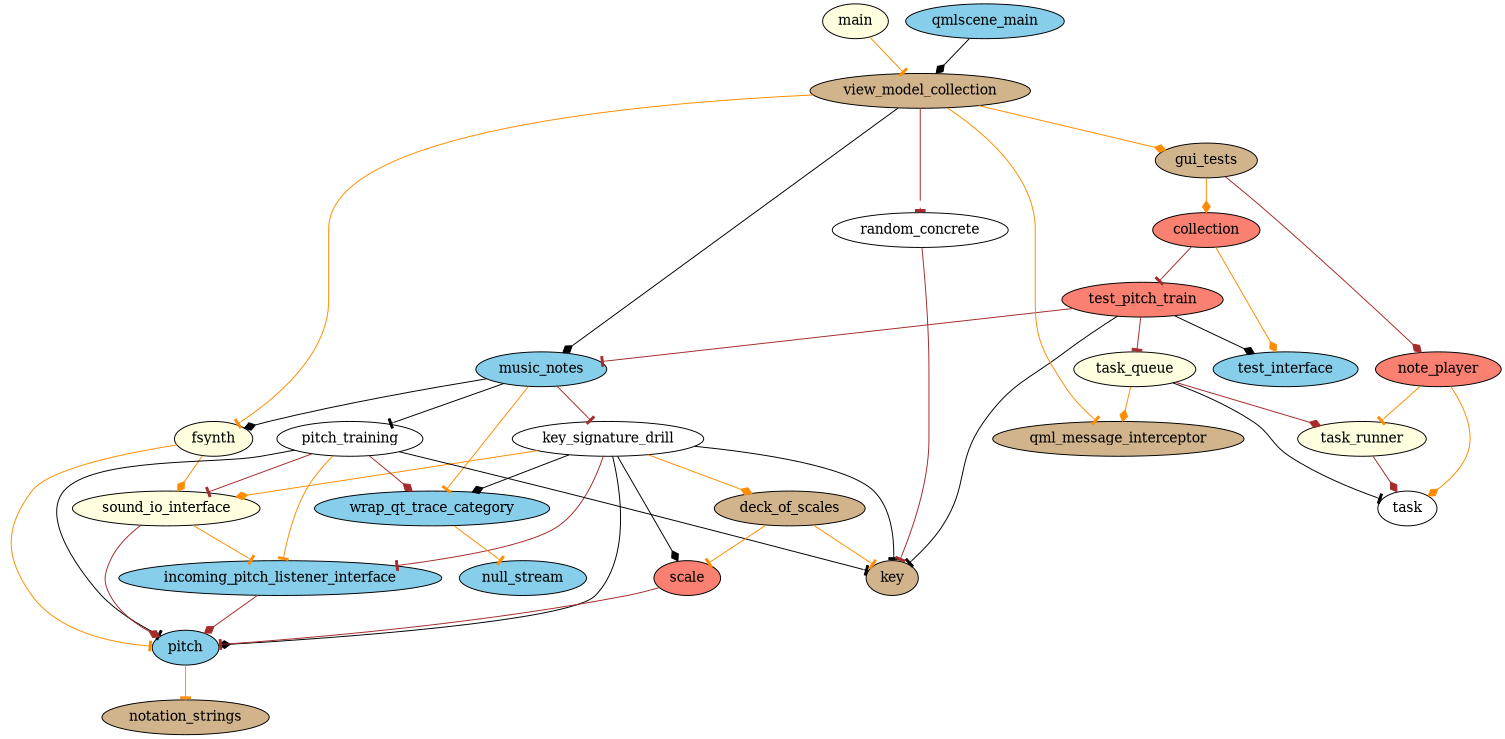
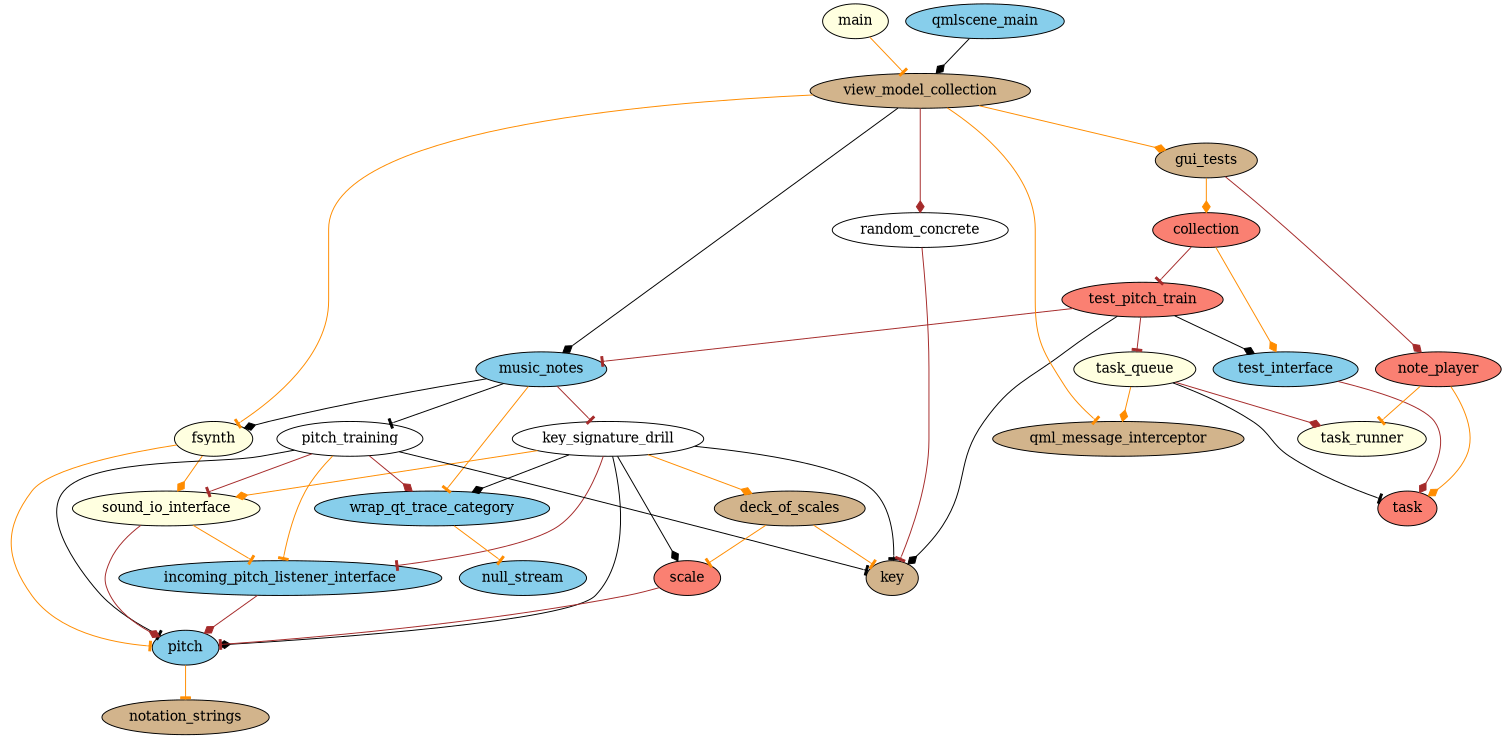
(920, 155) -> (920, 155)
(987, 417) -> (987, 417)
(1382, 469) -> (1419, 409)
(1407, 508) -> (1407, 508)
